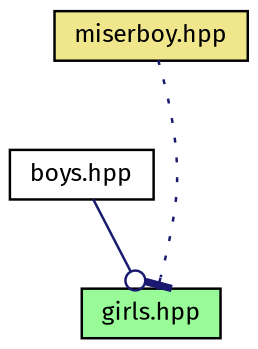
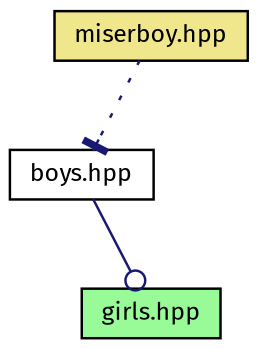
(177, 169) -> (119, 100)
